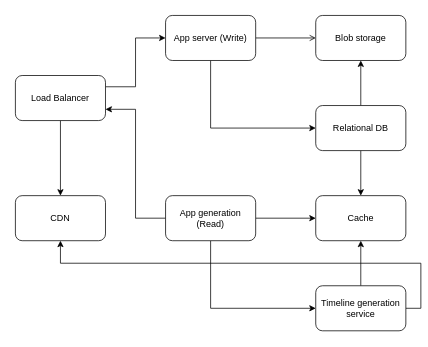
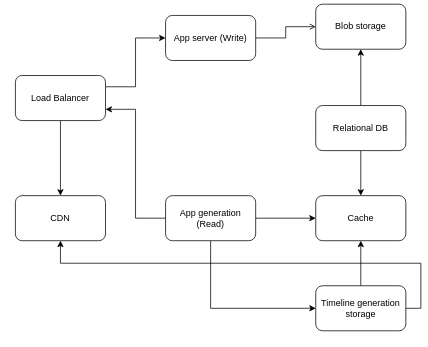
(360, 38) -> (360, 27)
(210, 95) -> none
(360, 308) -> (360, 308)
